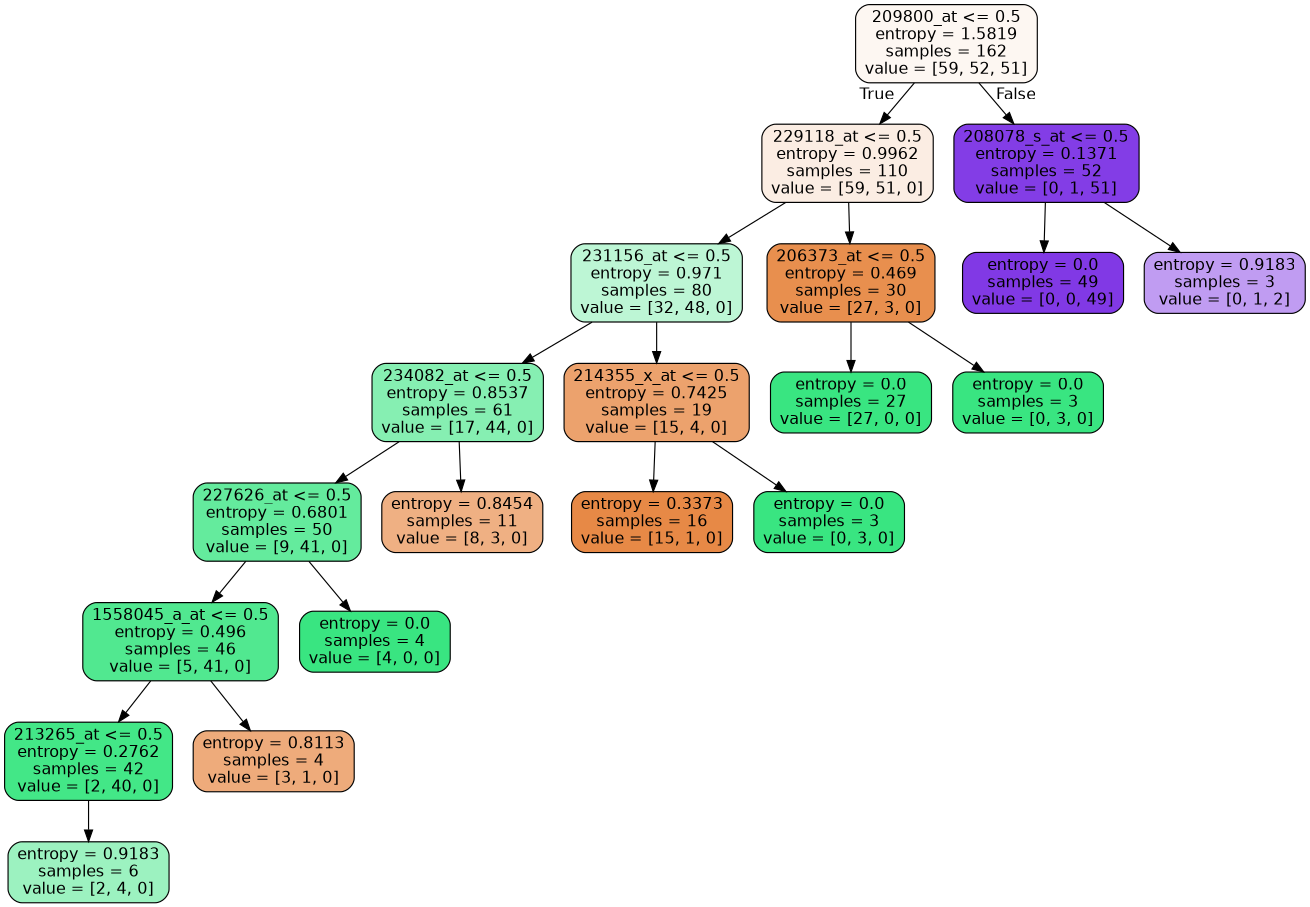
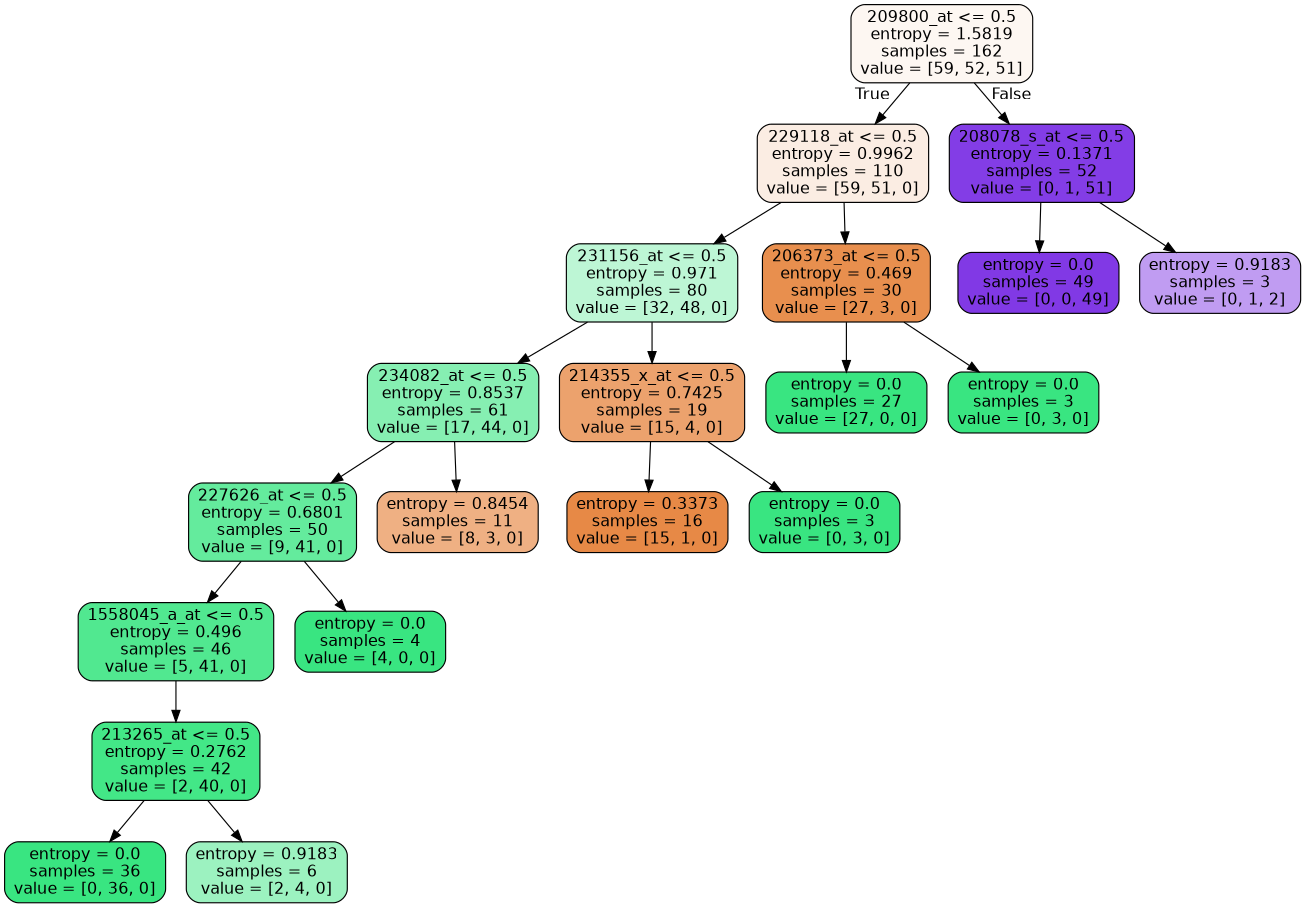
(274, 761) -> none
none -> (85, 872)
